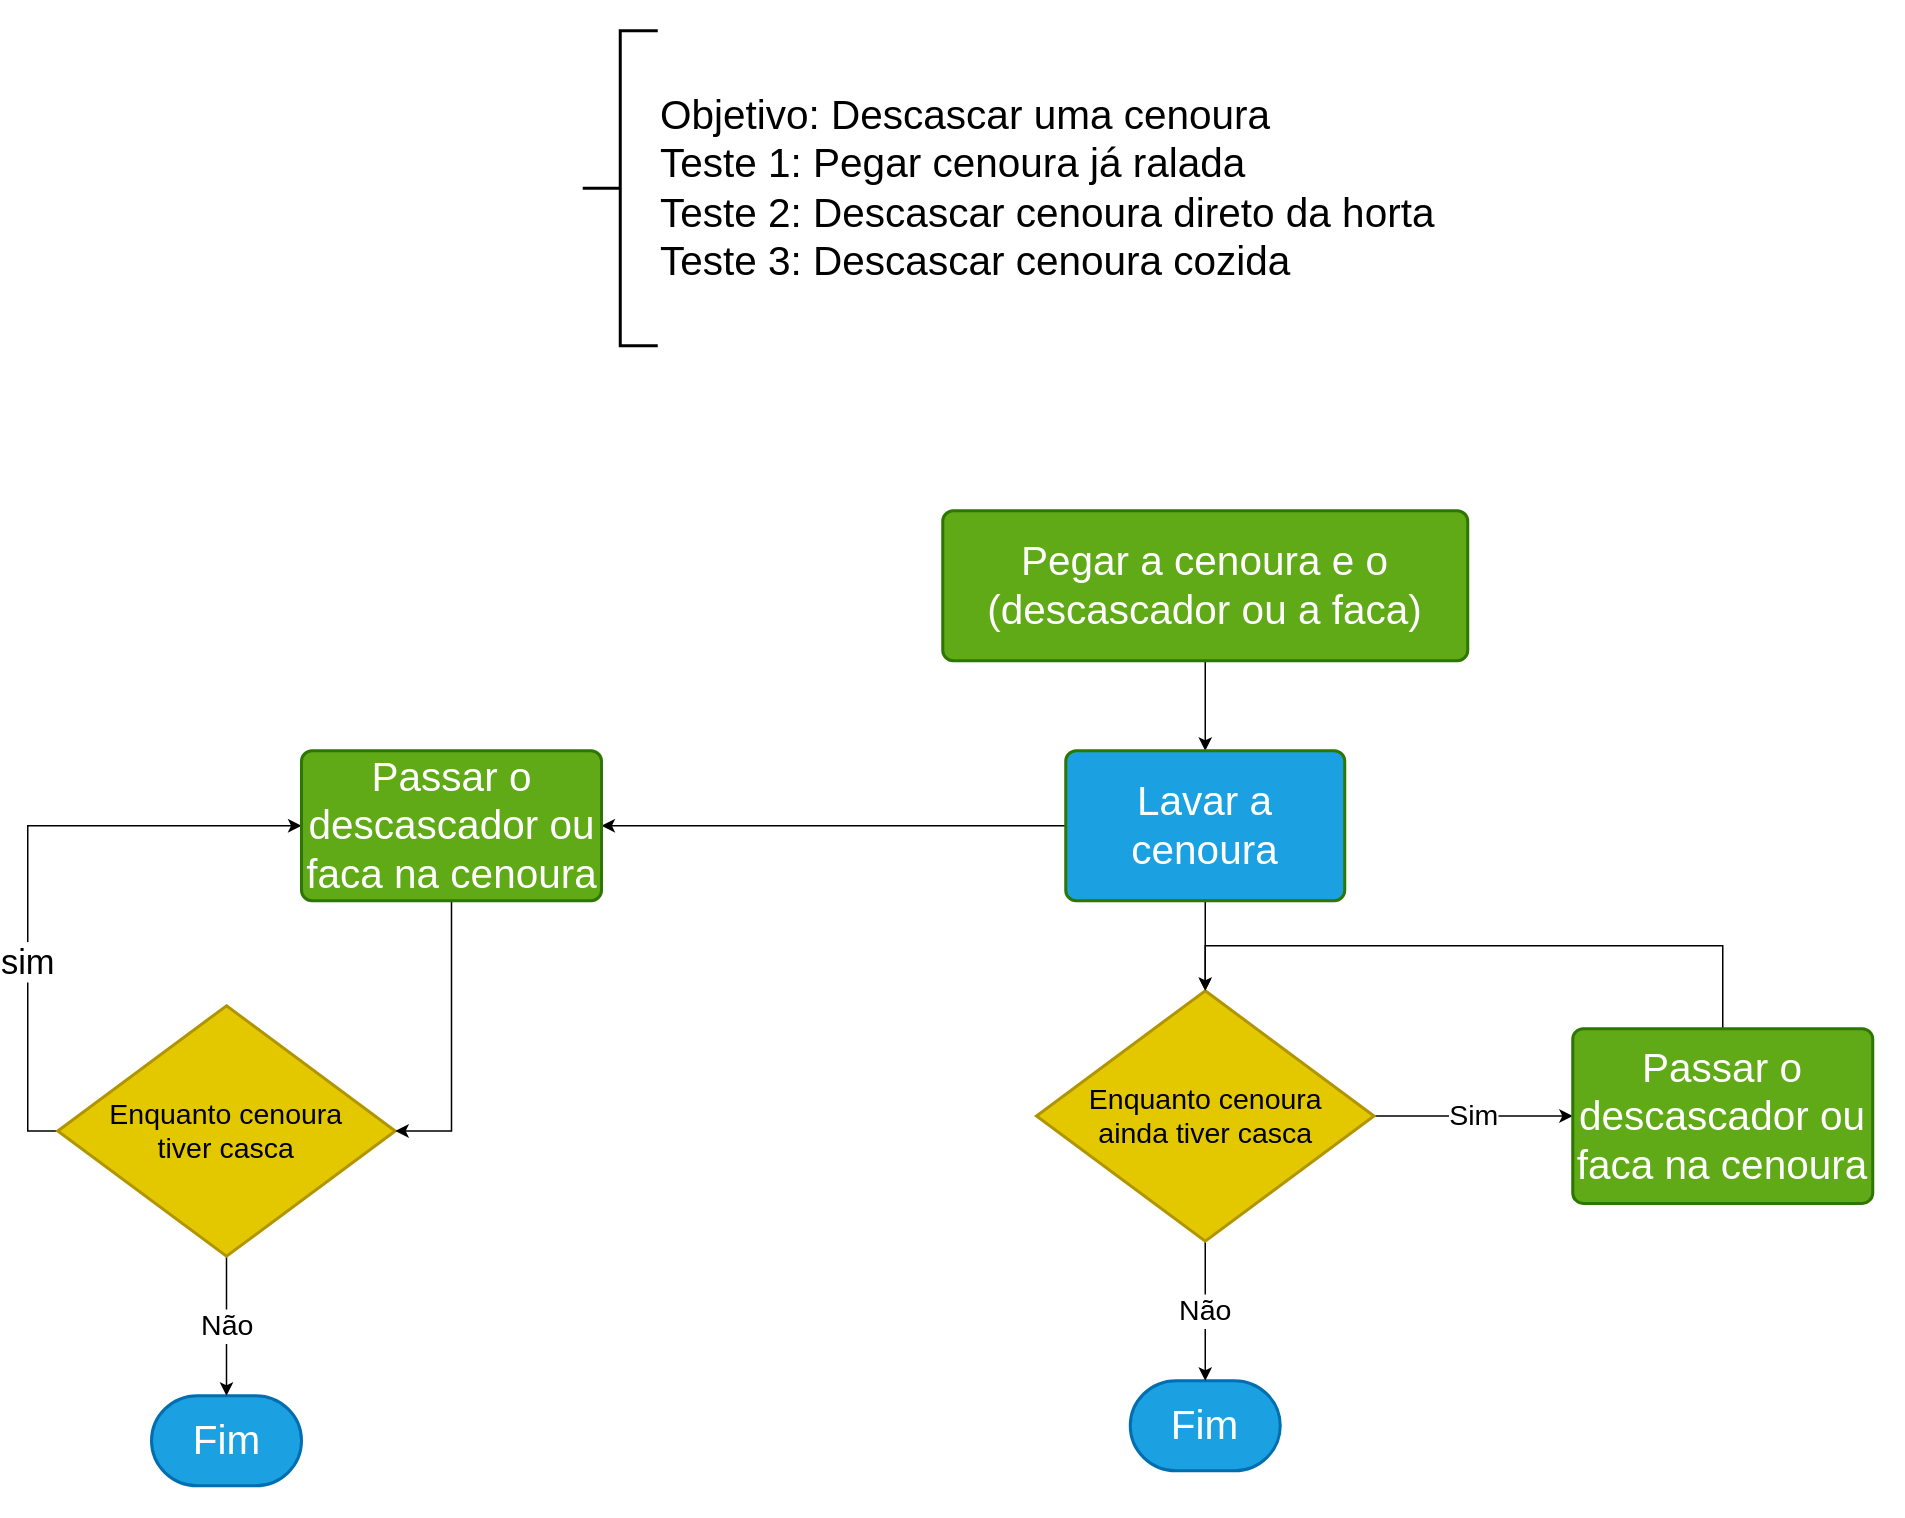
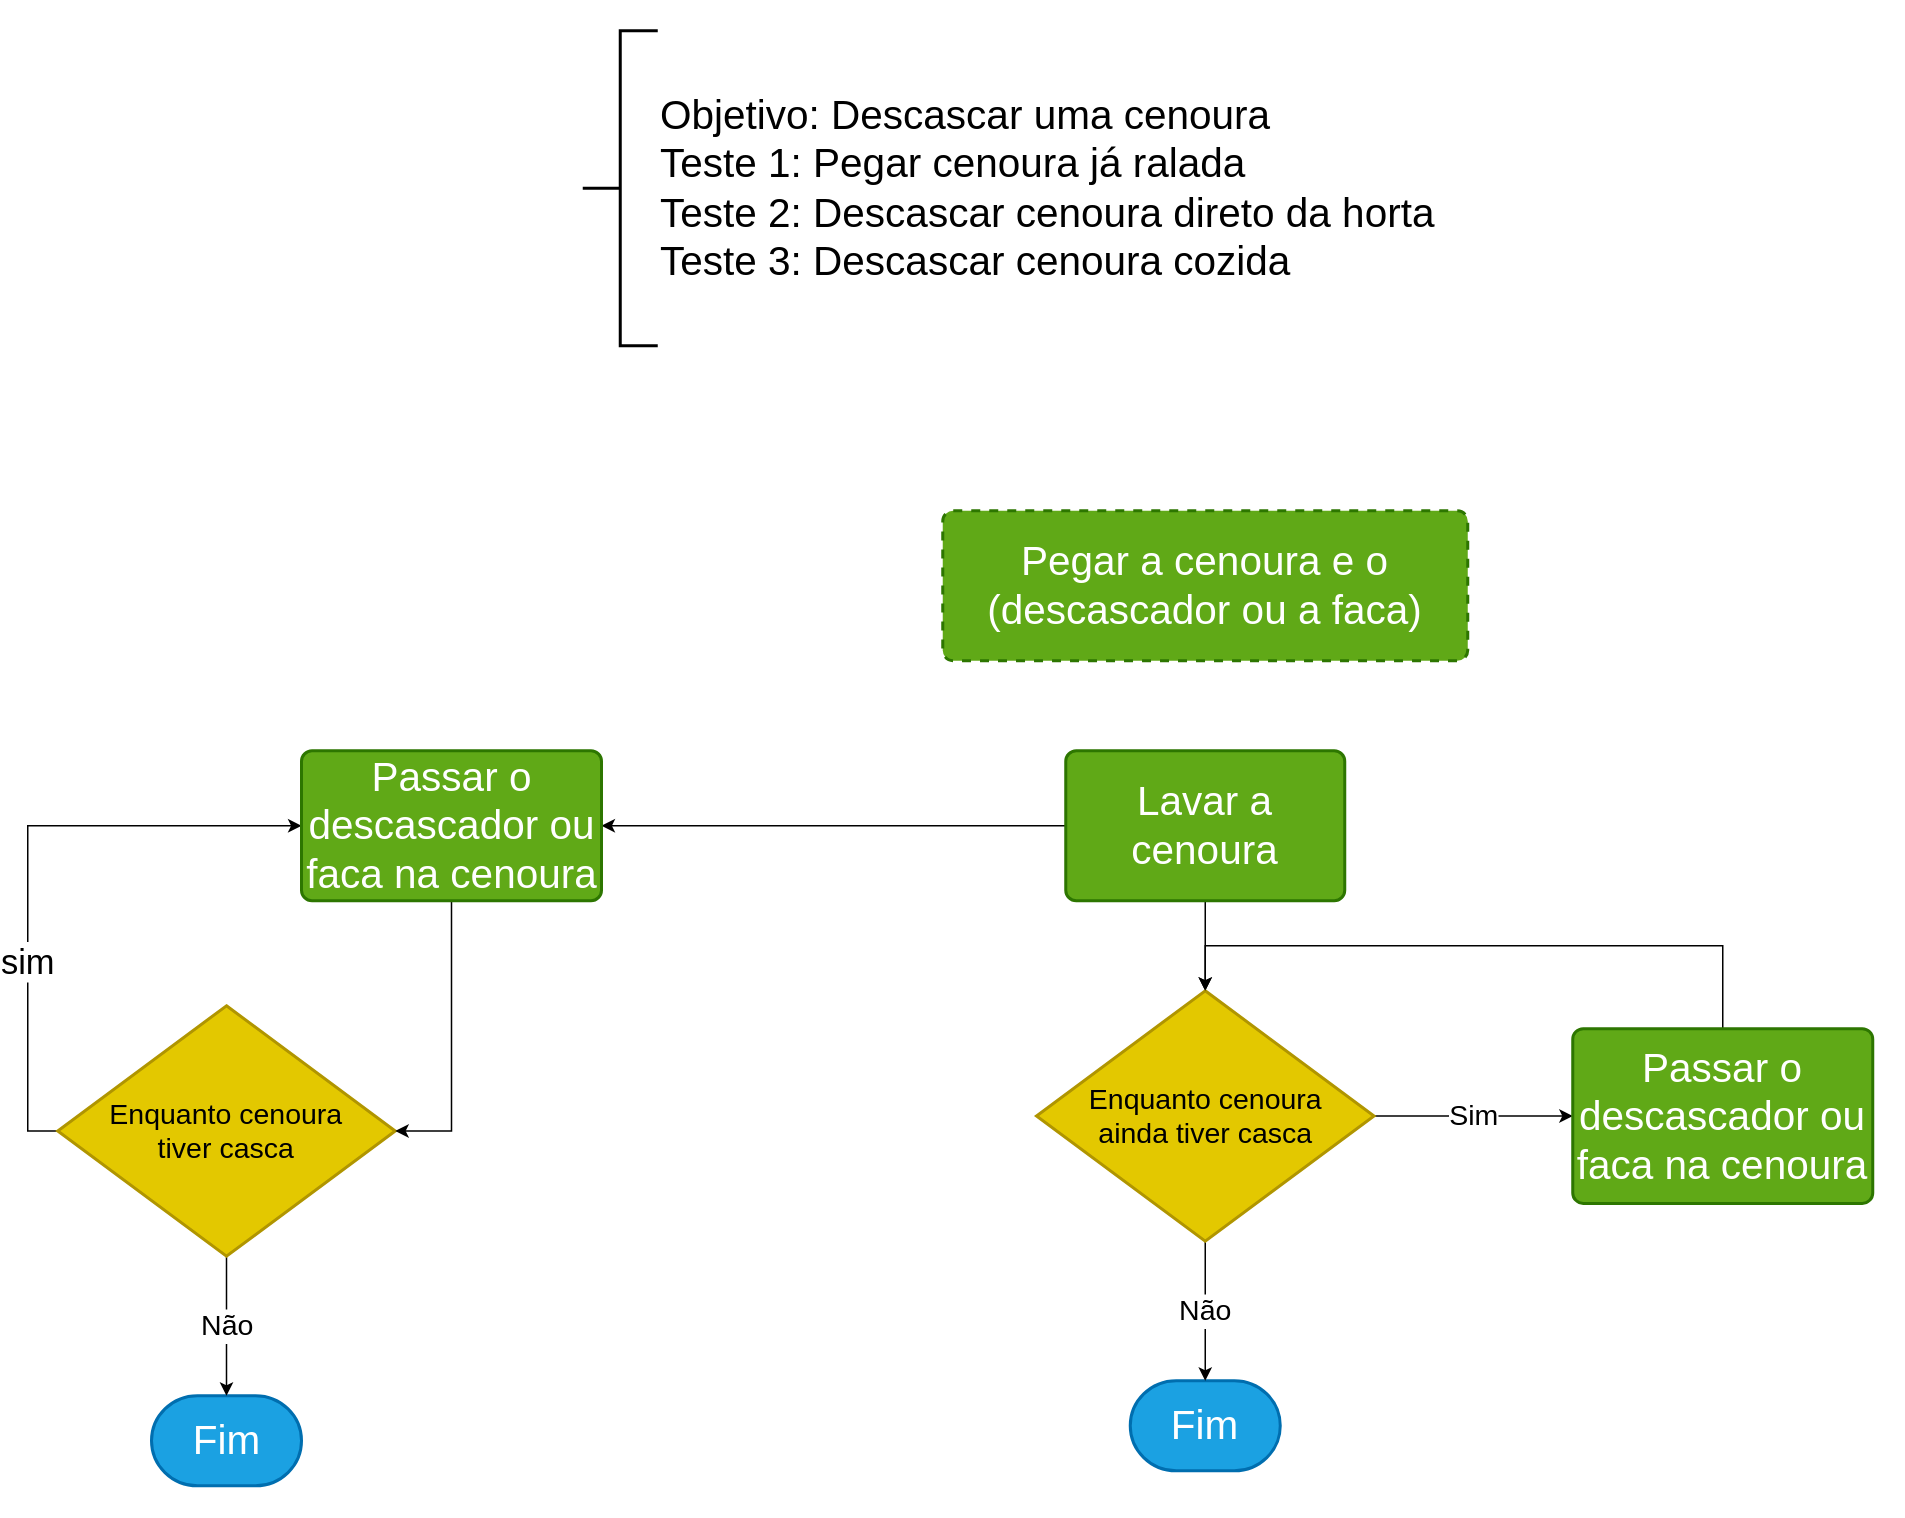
(1205, 586) -> (1205, 586)
(1205, 701) -> none
(1205, 826) -> (1205, 826)
(1205, 901) -> (1205, 901)
